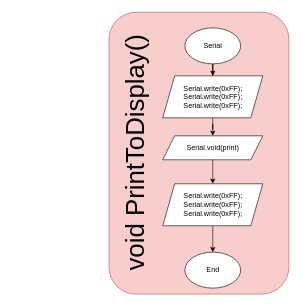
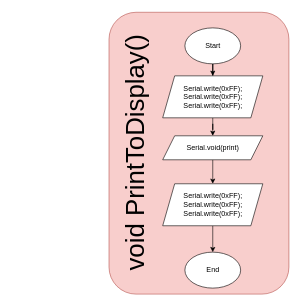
(213, 46) -> (213, 46)
